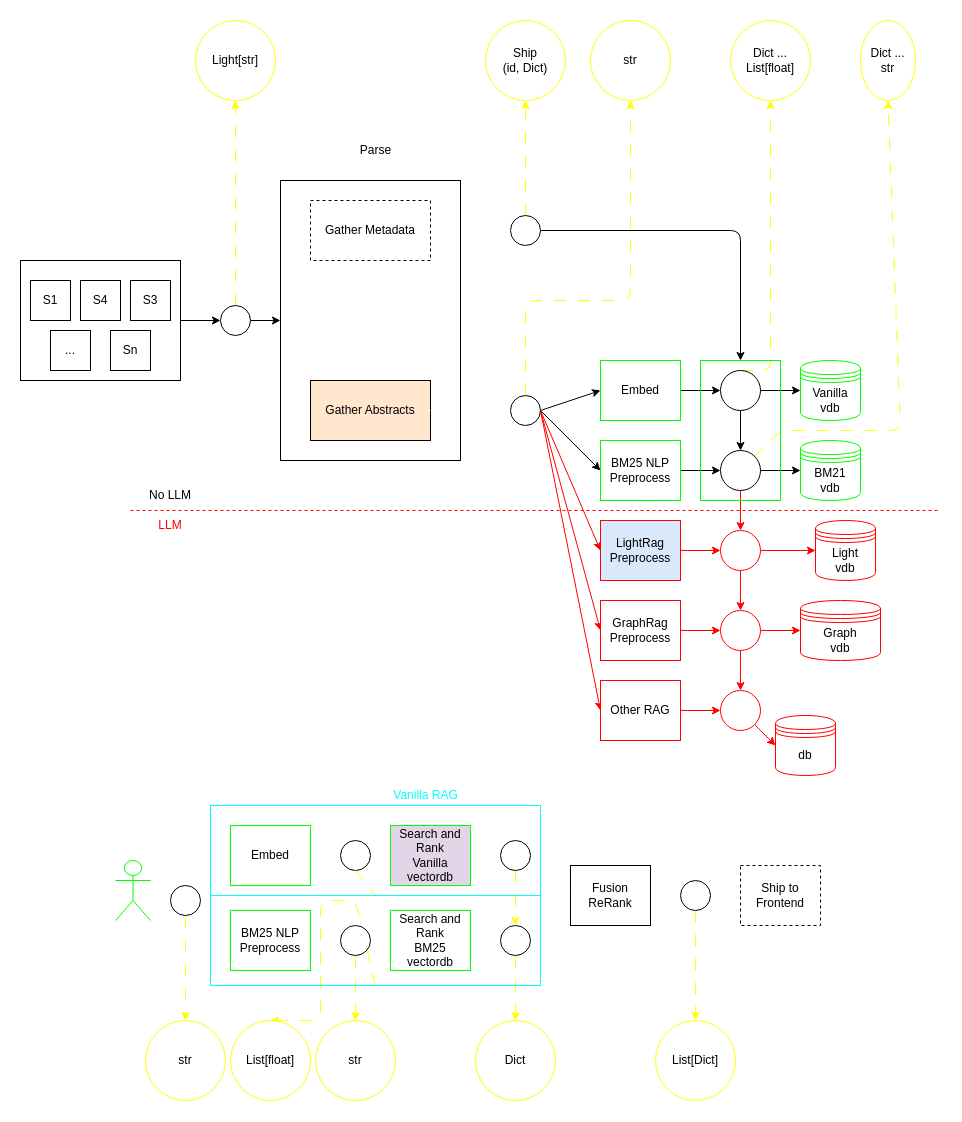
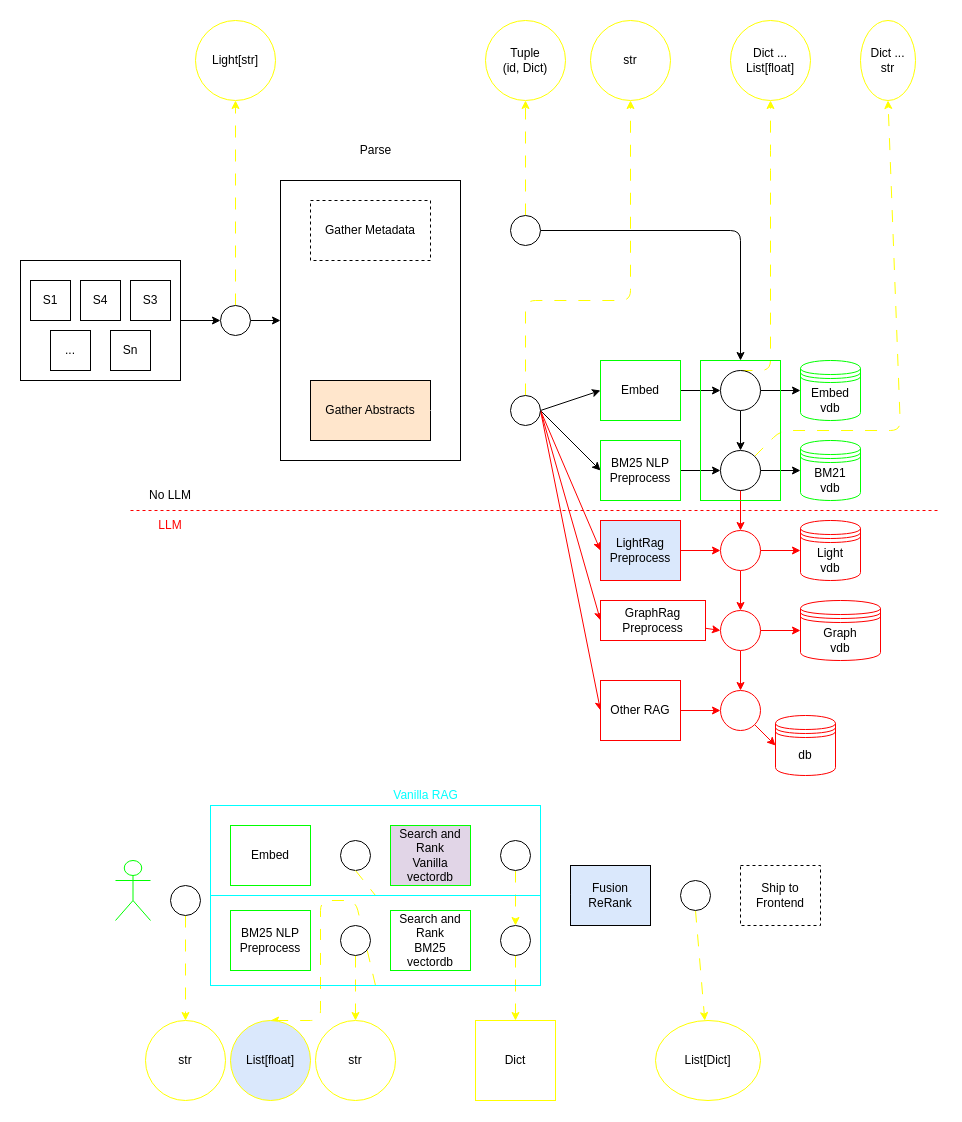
(526, 61) -> (526, 61)
(831, 401) -> (831, 401)
(846, 551) -> (831, 551)
(641, 631) -> (653, 621)
(611, 896) -> (611, 896)
(271, 1061) -> (271, 1061)
(516, 1061) -> (516, 1061)
(696, 1061) -> (708, 1061)
